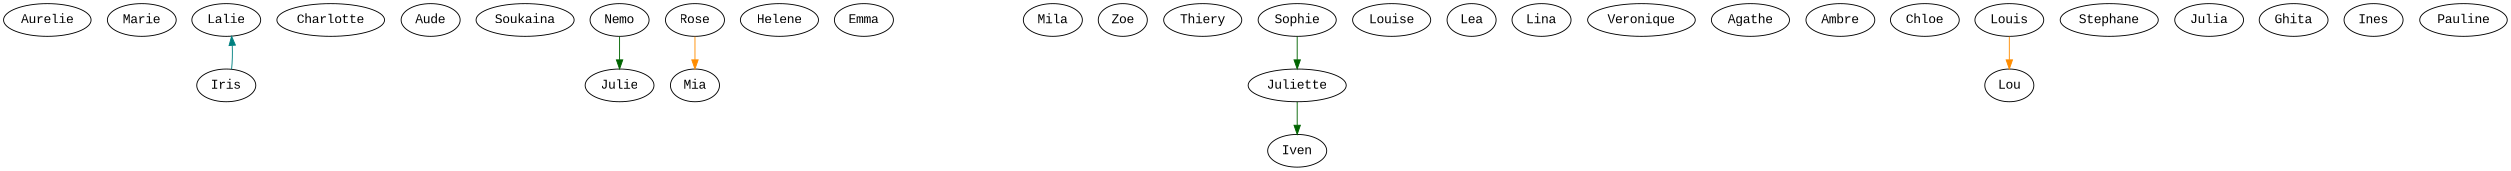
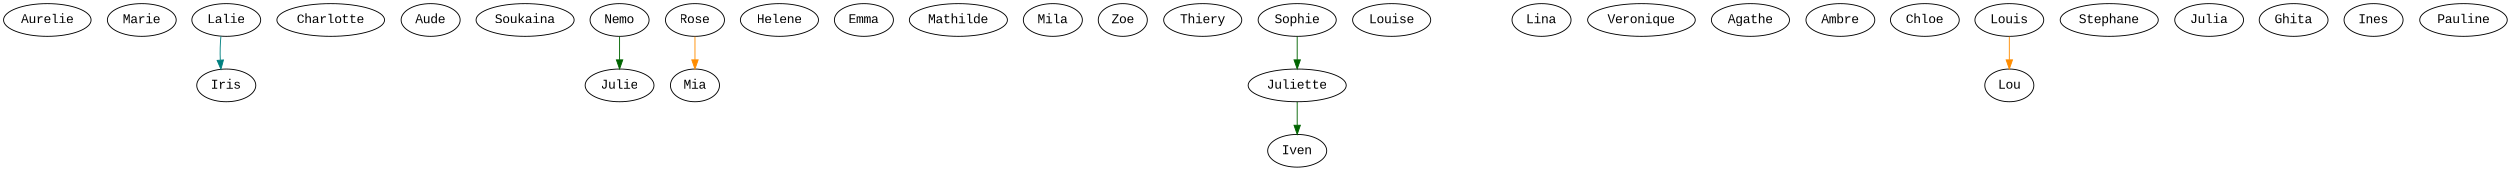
none -> (958, 20)
(1472, 20) -> none
(232, 57) -> (220, 48)
